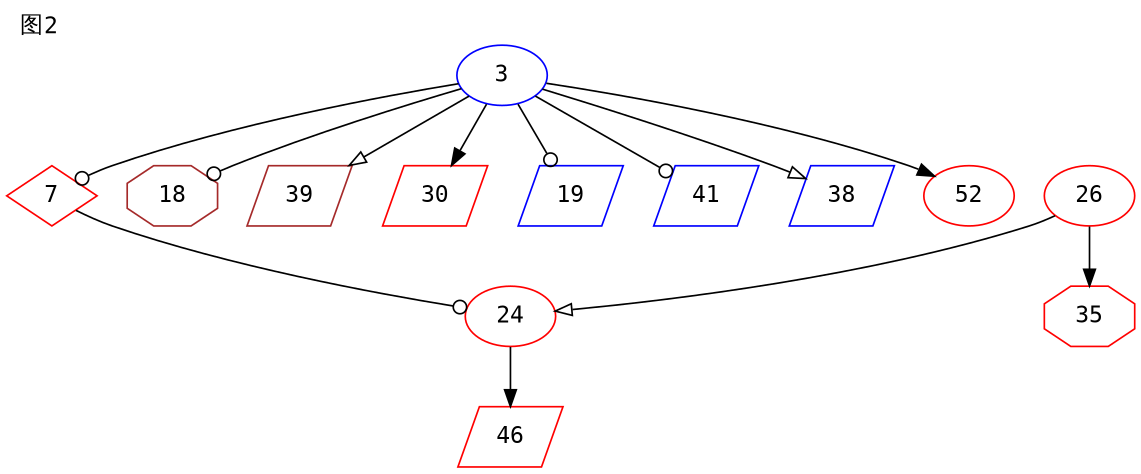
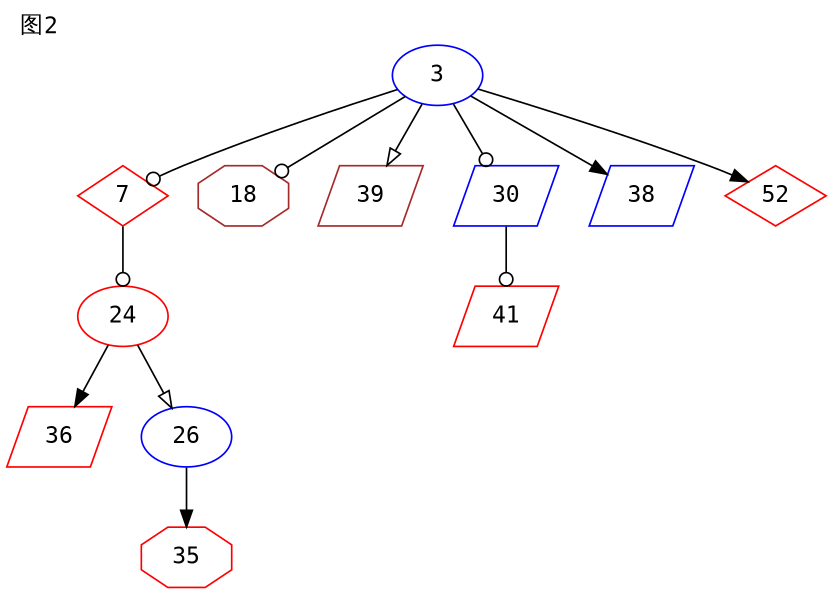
(473, 127) -> (468, 129)
(667, 129) -> (532, 131)
(598, 132) -> (506, 250)
(435, 196) -> (506, 196)
(571, 196) -> none
(706, 196) -> (506, 316)
(969, 196) -> (776, 196)
(1090, 196) -> (187, 437)
(817, 276) -> (151, 369)
(510, 437) -> (59, 437)
